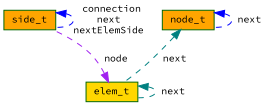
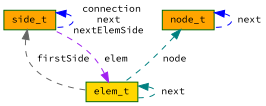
(113, 59) -> (113, 59)
(172, 59) -> (172, 59)
none -> (44, 77)
